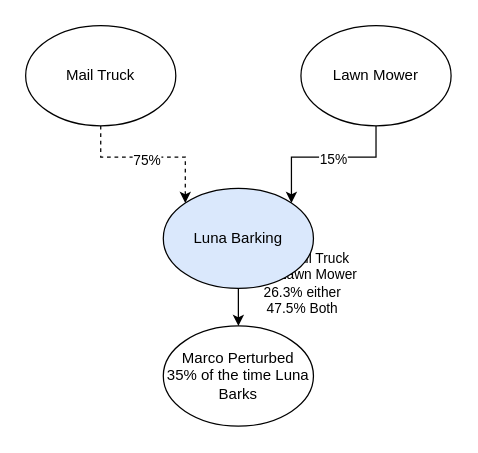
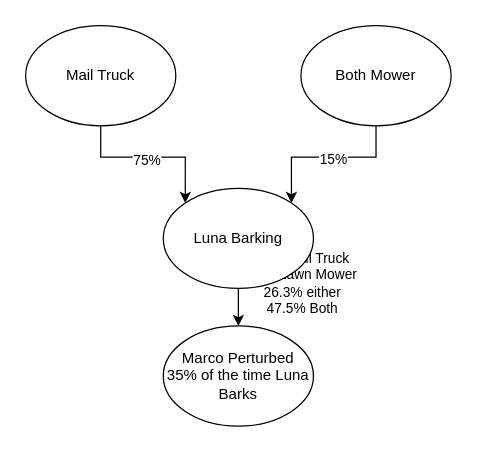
(376, 76) -> (376, 76)
(101, 157) -> (101, 157)
(238, 238) -> (238, 238)
